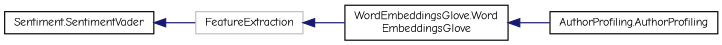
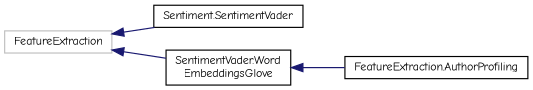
(181, 23) -> (139, 30)
(426, 23) -> (228, 68)
(634, 23) -> (436, 68)
